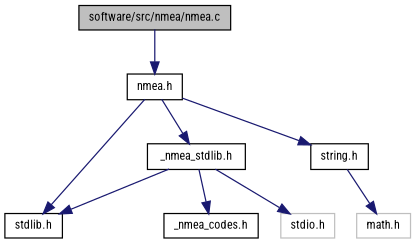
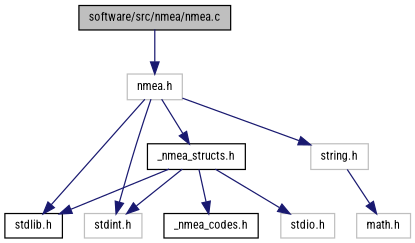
(155, 87) -> (155, 87)
(196, 157) -> (196, 157)
(340, 157) -> (340, 157)
none -> (113, 226)
